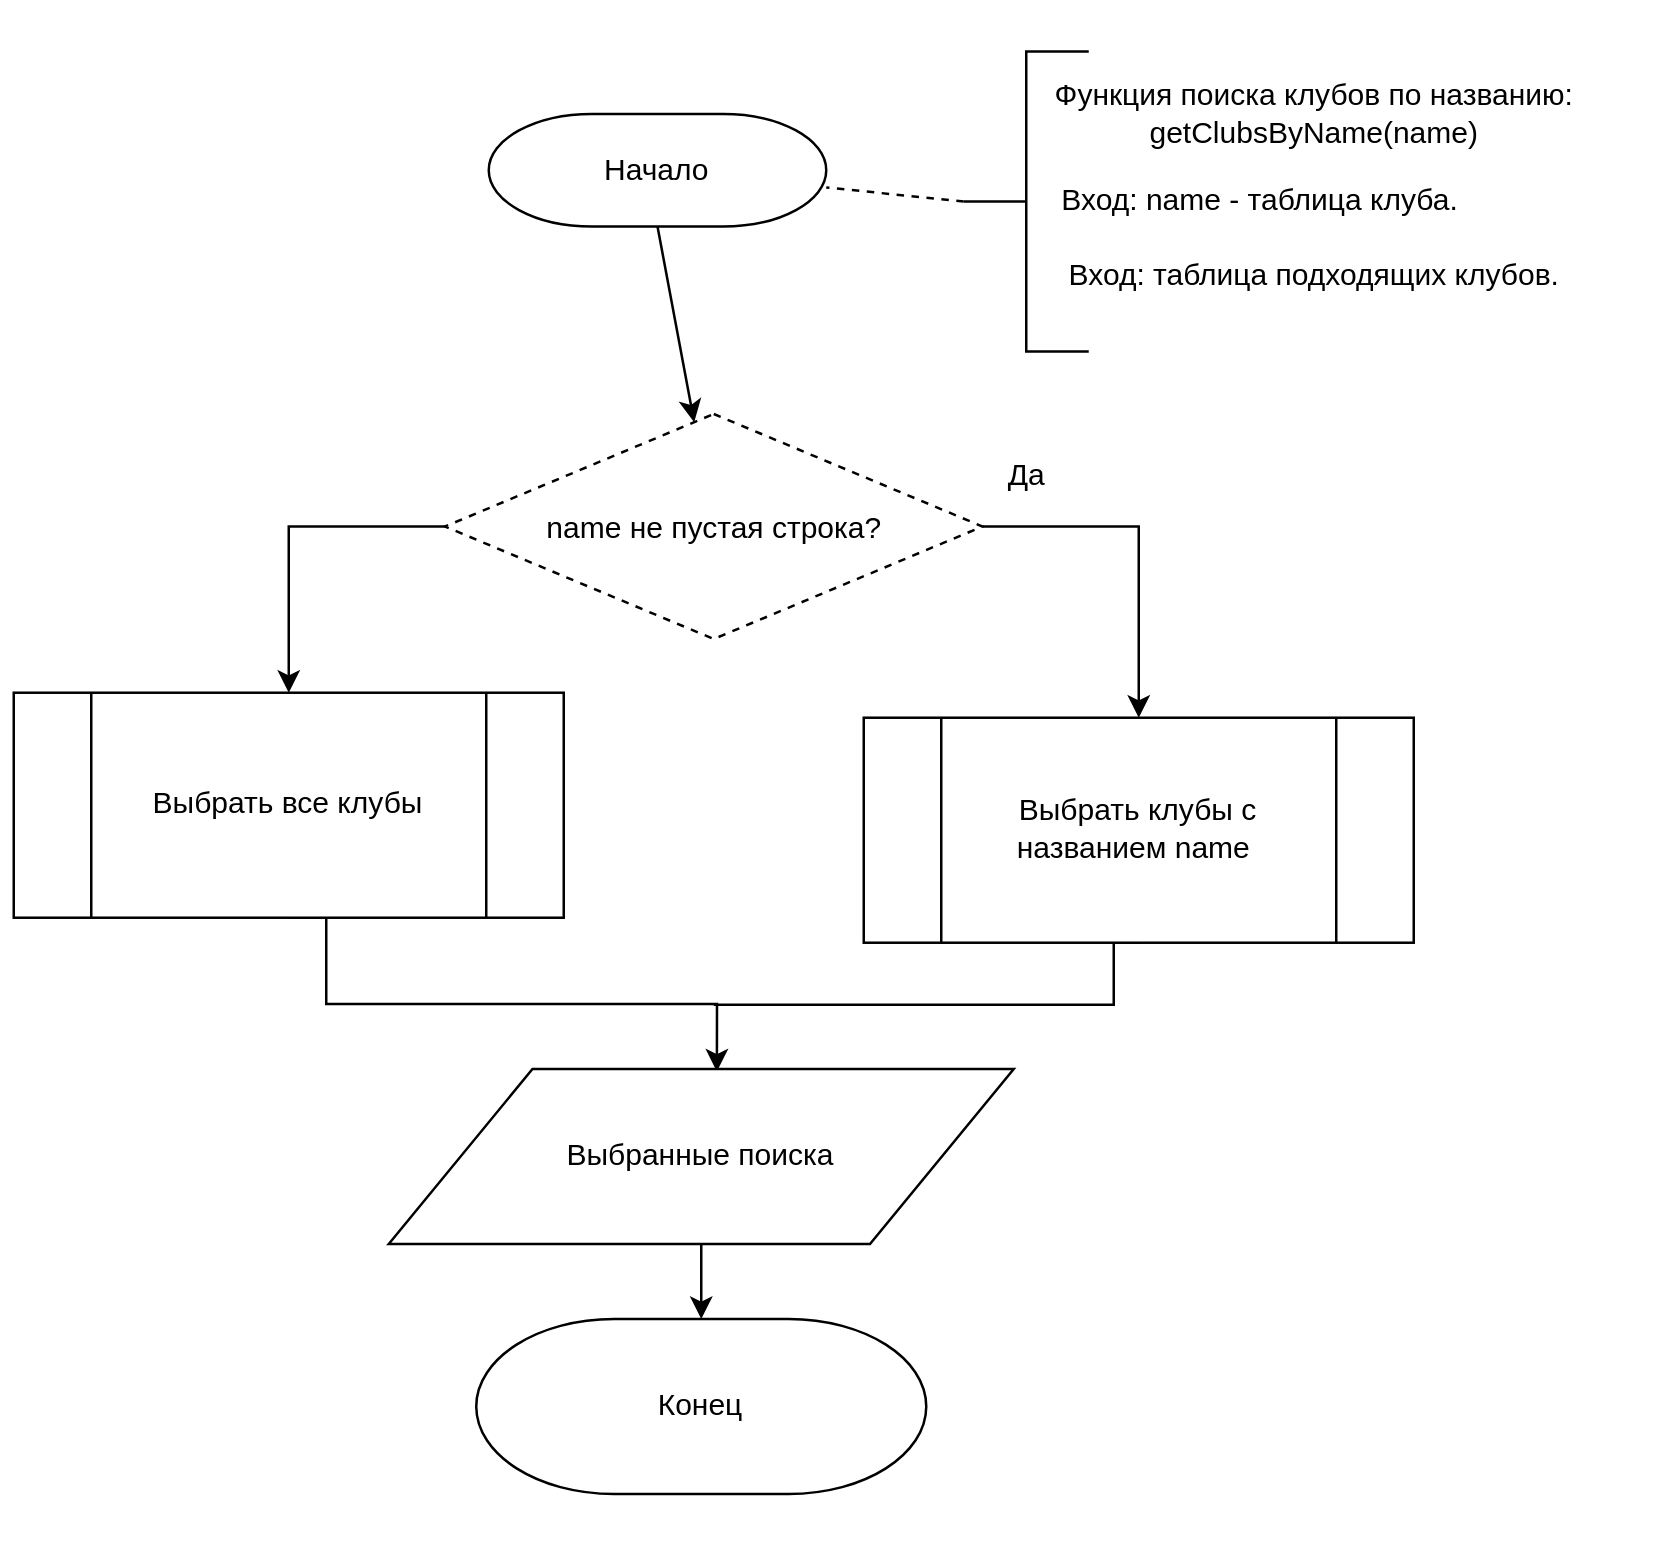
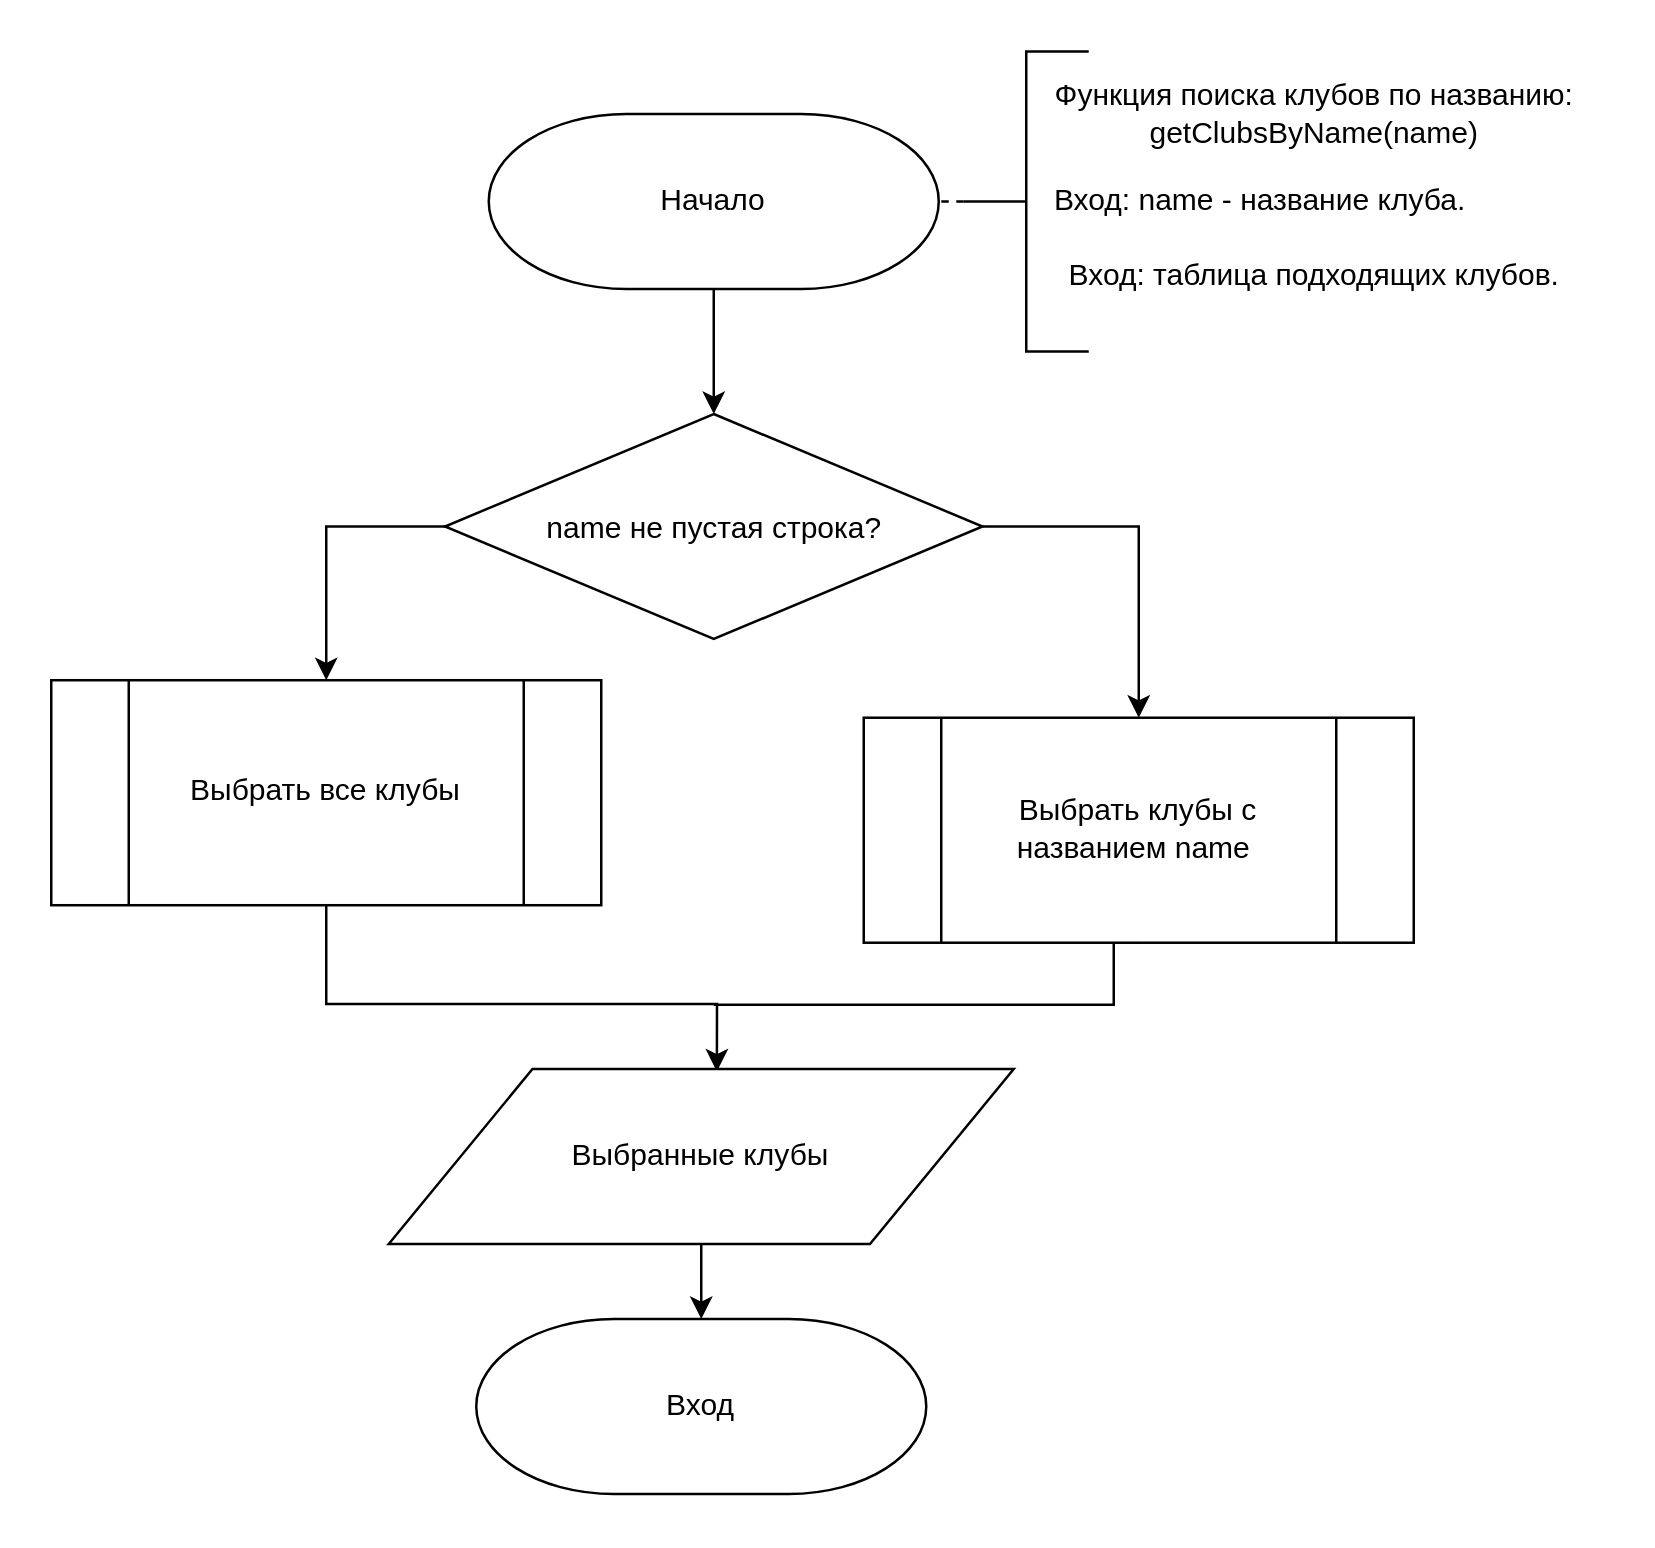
(658, 170) -> (714, 201)
(1278, 201) -> (1278, 201)
(1026, 476) -> none
(714, 526) -> (714, 526)
(289, 805) -> (326, 792)
(701, 1156) -> (701, 1156)
(701, 1406) -> (701, 1406)
